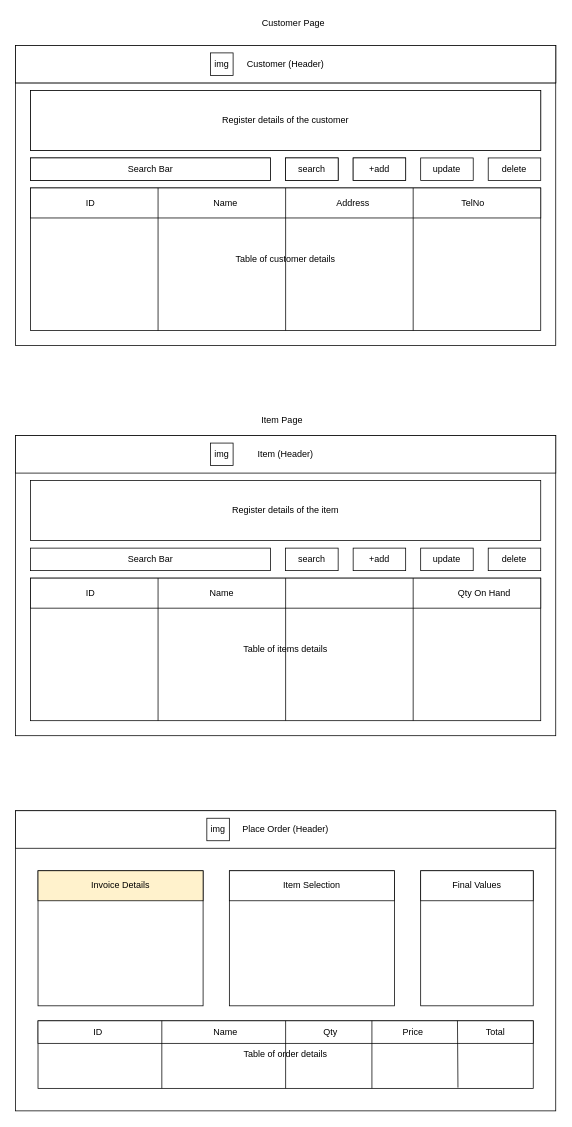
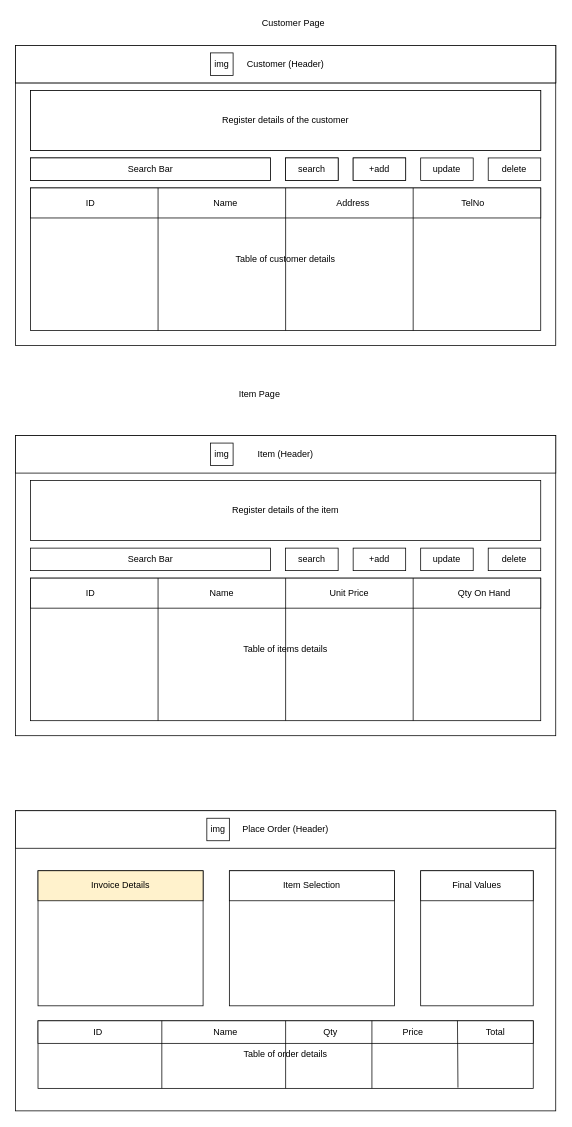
(282, 420) -> (259, 394)
none -> (349, 593)
